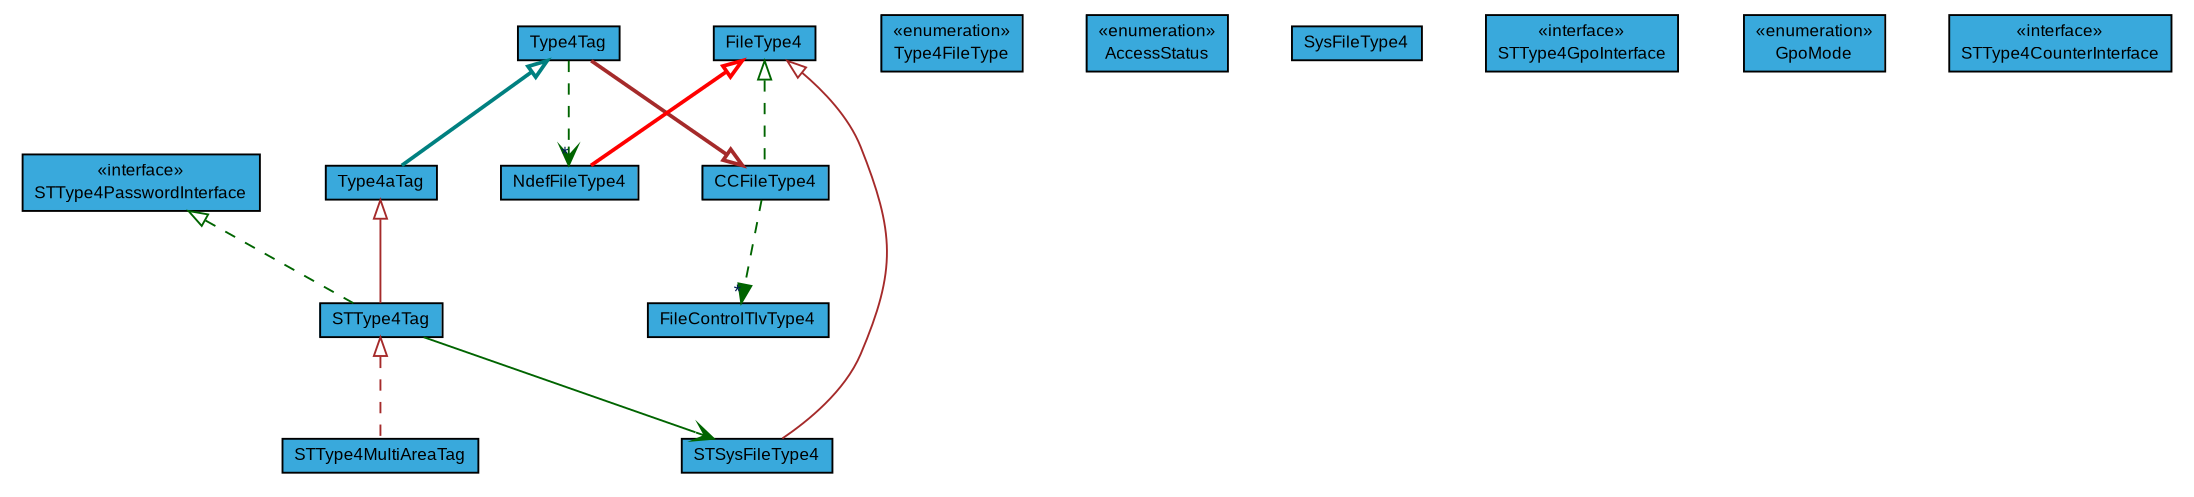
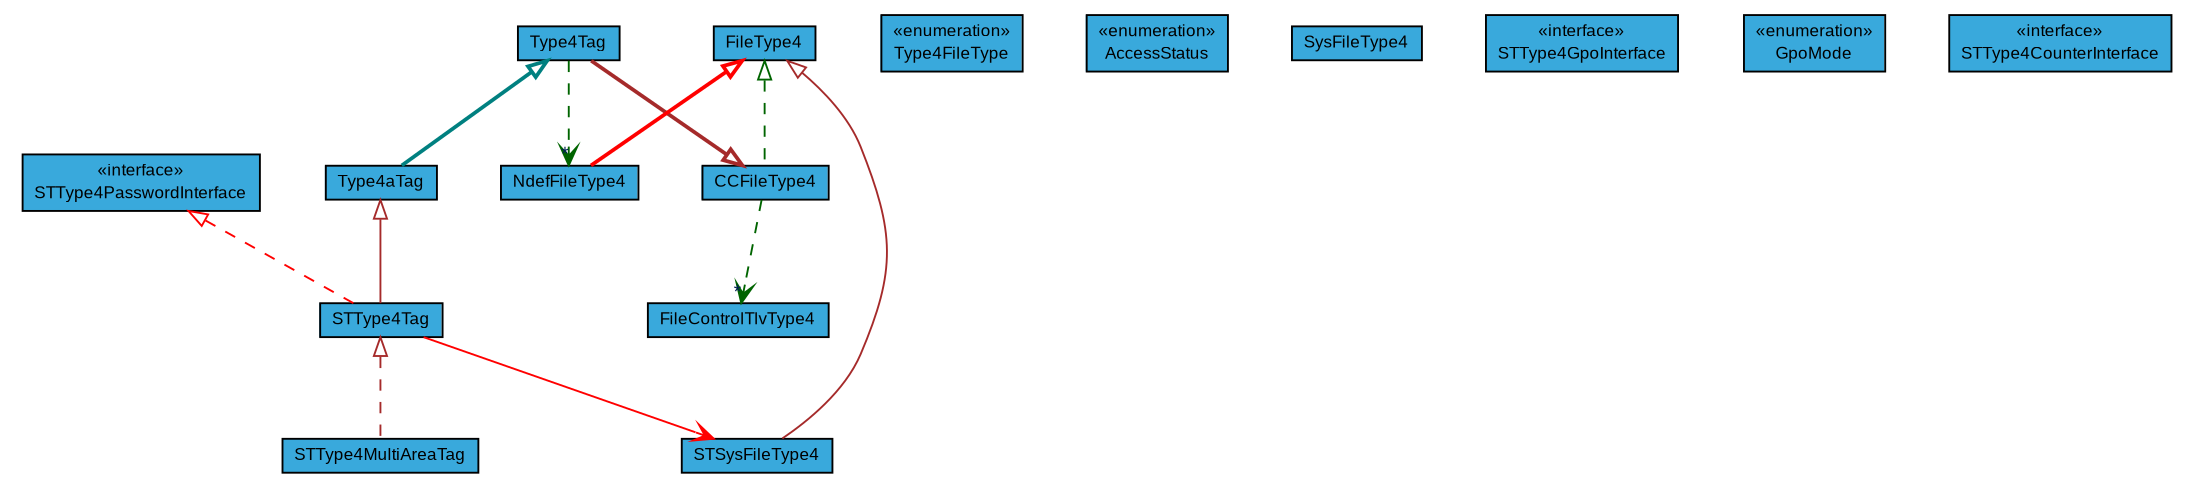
(753, 242) -> (753, 242)
(279, 262) -> (279, 262)
(560, 385) -> (560, 385)
